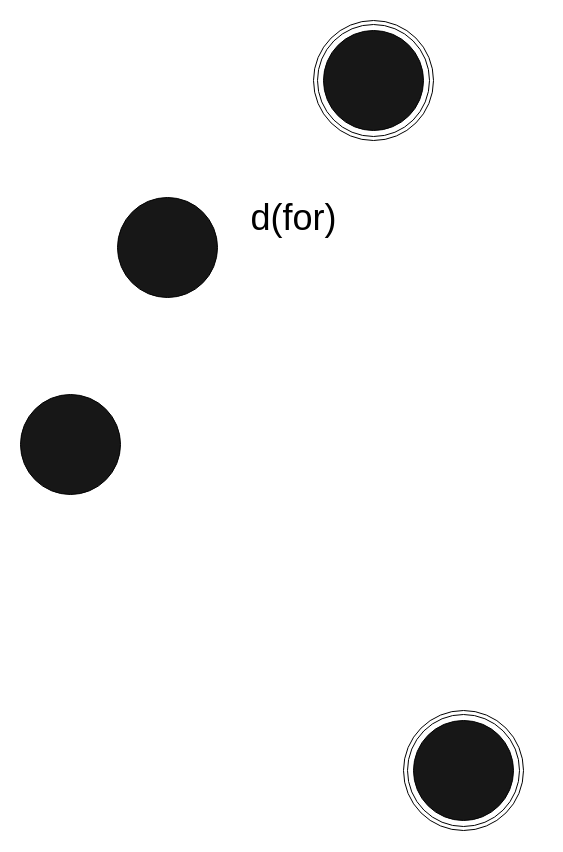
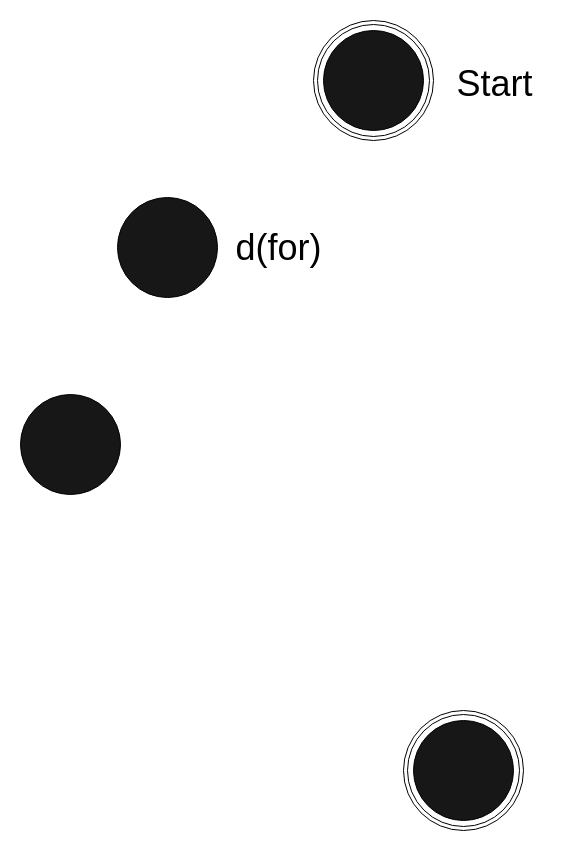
none -> (495, 83)
(294, 218) -> (279, 248)
